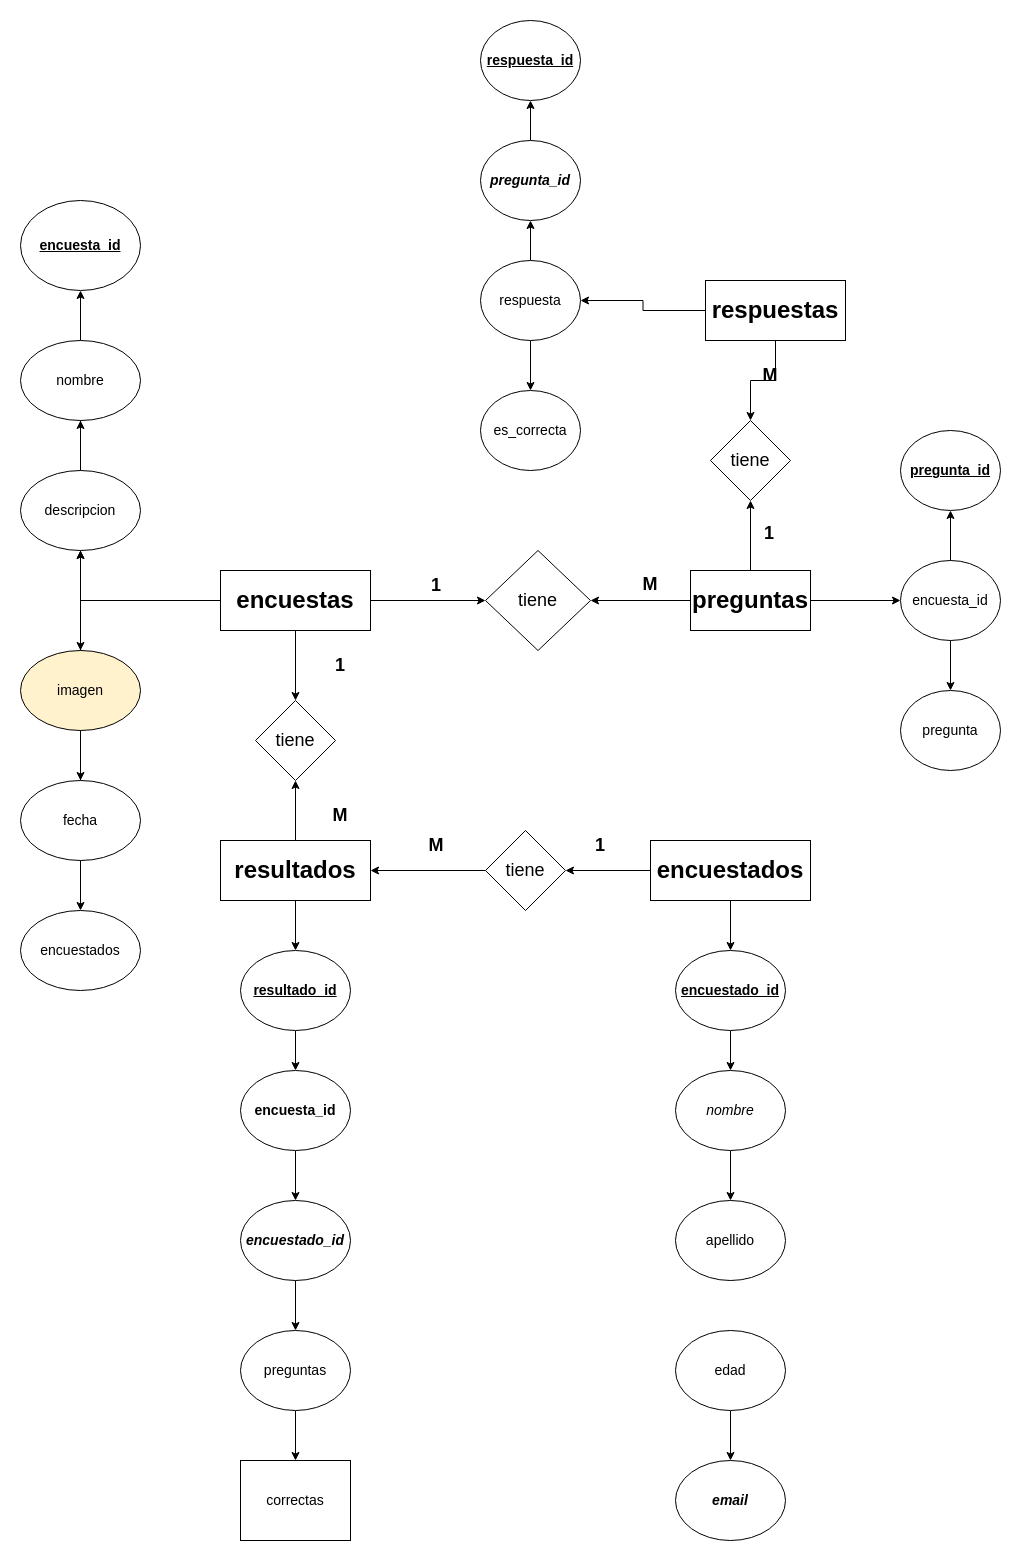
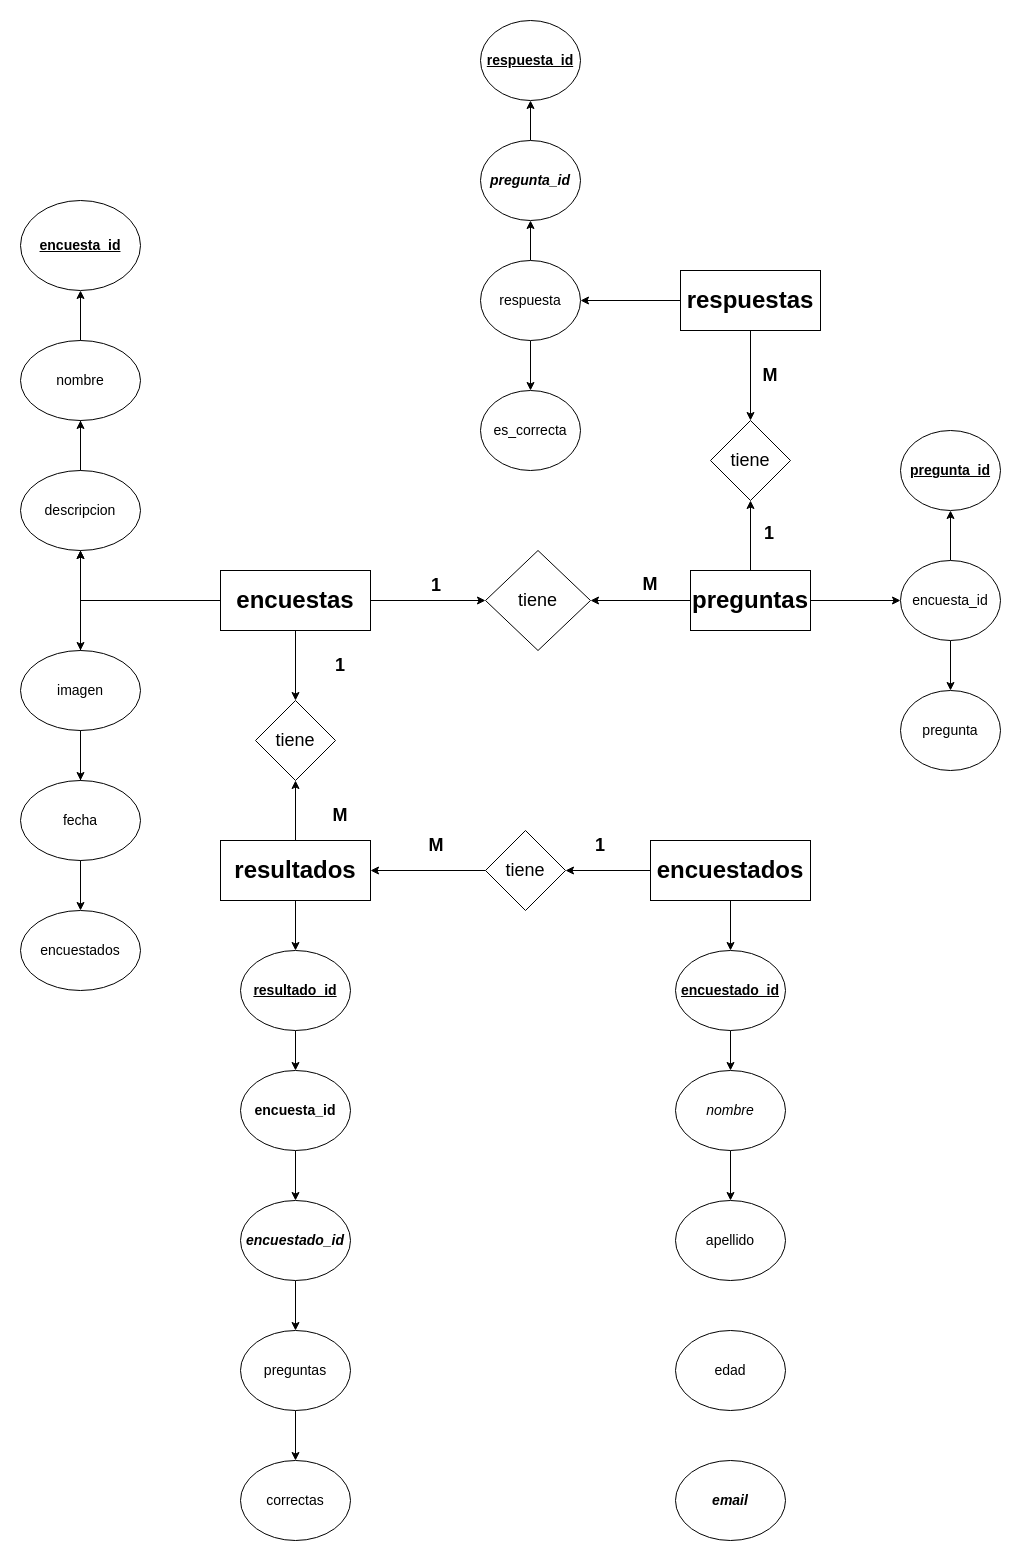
(776, 311) -> (751, 301)
(81, 691) -> (81, 691)
(731, 1432) -> none
(296, 1501) -> (296, 1501)
